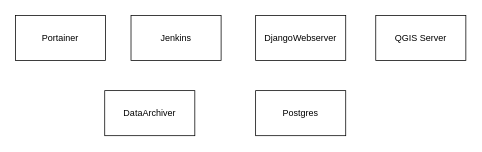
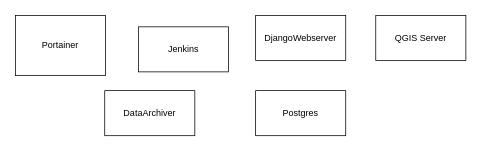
(60, 38) -> (60, 45)
(176, 38) -> (183, 49)
